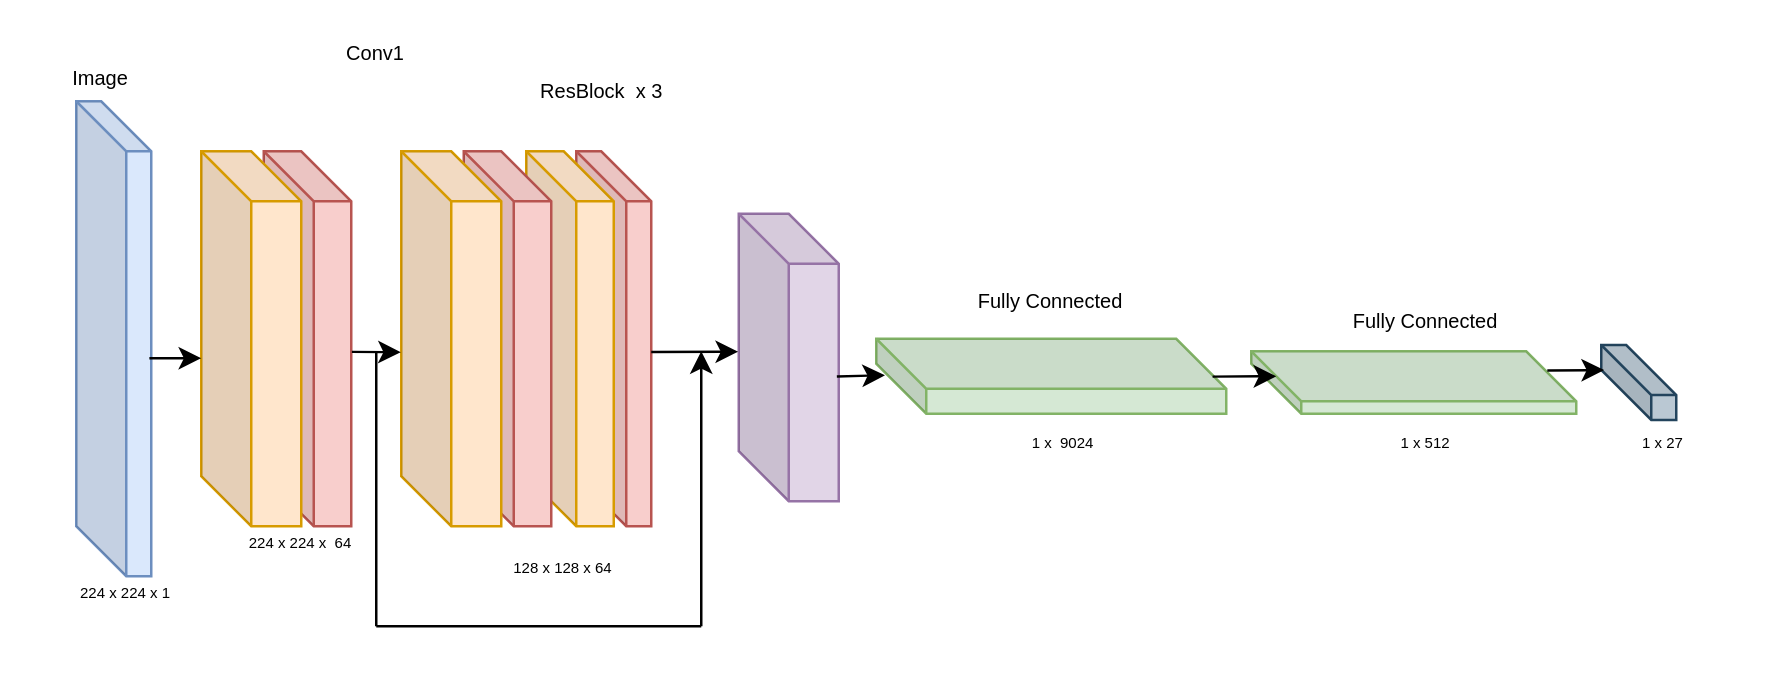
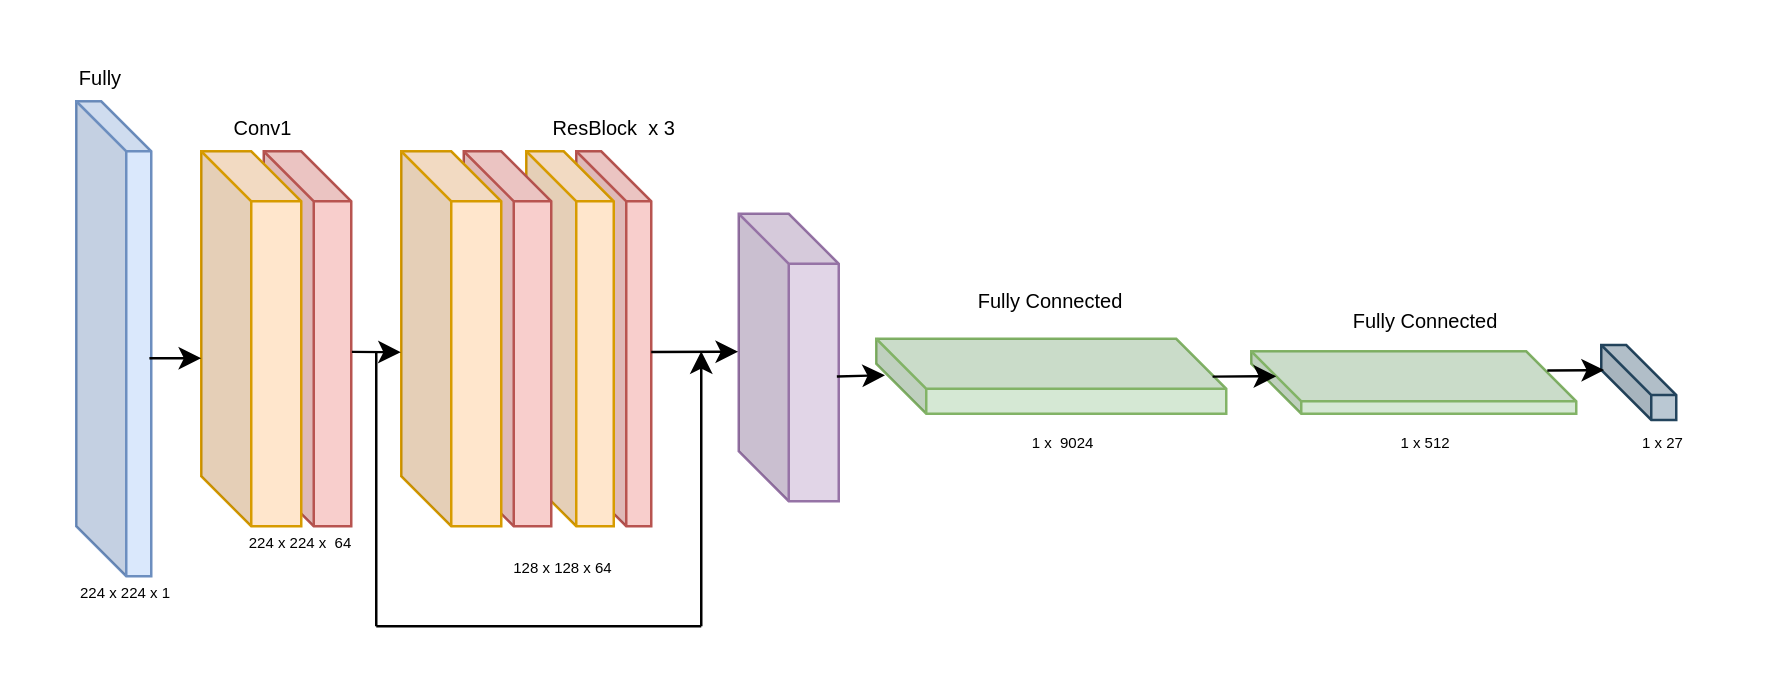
(376, 51) -> (264, 126)
(101, 76) -> (101, 76)
(601, 89) -> (614, 126)
